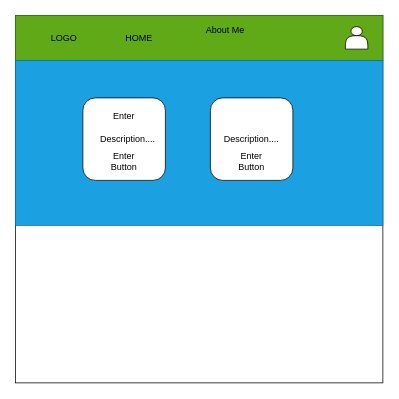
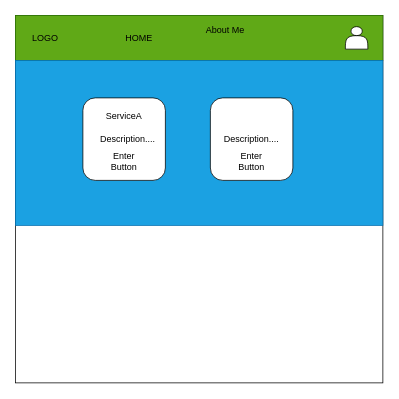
(64, 38) -> (45, 38)
(124, 117) -> (124, 117)
